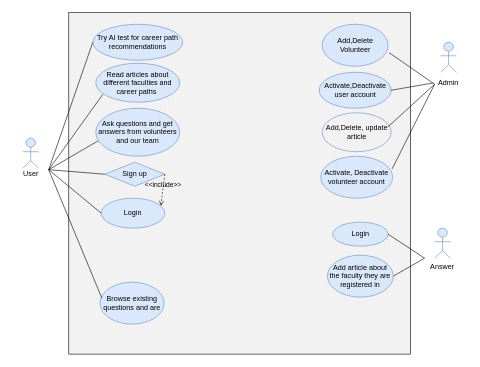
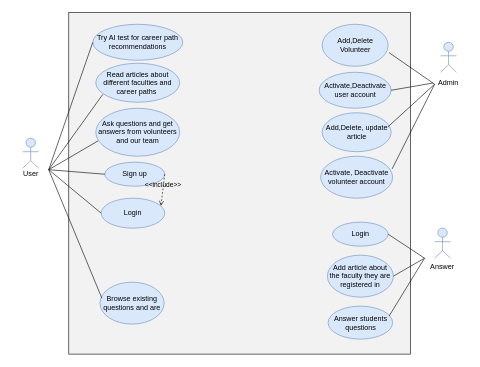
(357, 132) -> (357, 132)
(135, 174) -> (135, 174)
none -> (407, 288)
none -> (360, 323)
